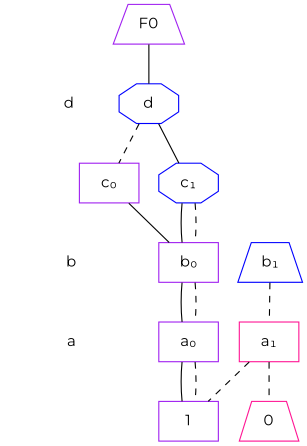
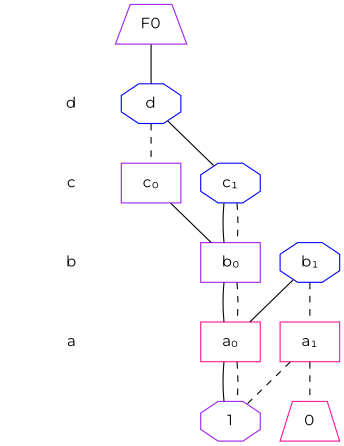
none -> (72, 183)
(270, 262) -> (310, 262)
none -> (271, 301)
(189, 342) -> (230, 342)
(189, 421) -> (230, 421)
